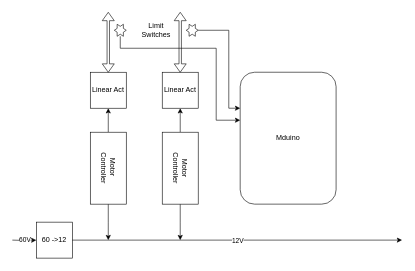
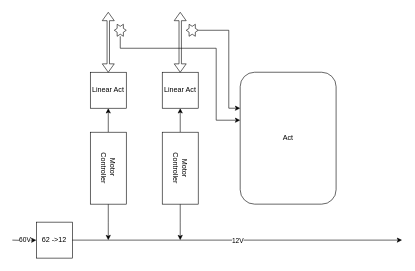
(156, 30) -> none
(288, 138) -> (288, 138)
(54, 240) -> (54, 240)
